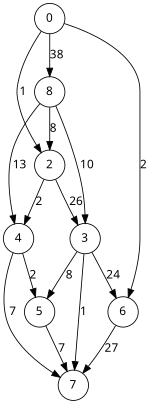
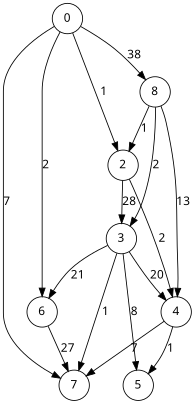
(54, 129) -> (145, 129)
(87, 165) -> (156, 165)
(76, 202) -> (129, 202)
none -> (144, 274)
(33, 275) -> (171, 349)
(113, 275) -> (78, 275)
(55, 345) -> (3, 200)
